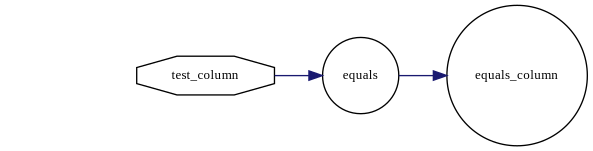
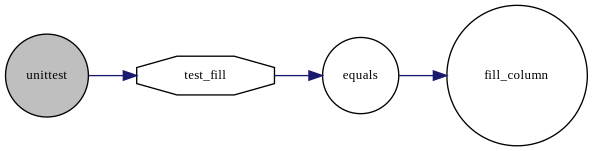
none -> (47, 76)
(206, 76) -> (206, 76)
(517, 76) -> (517, 76)
